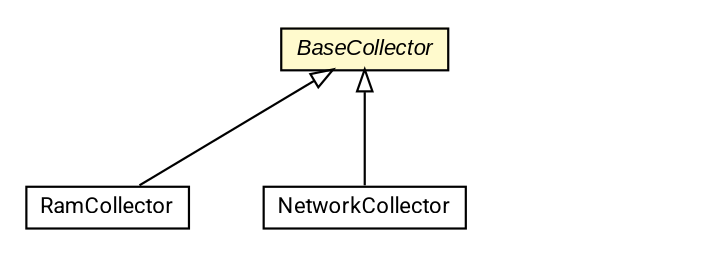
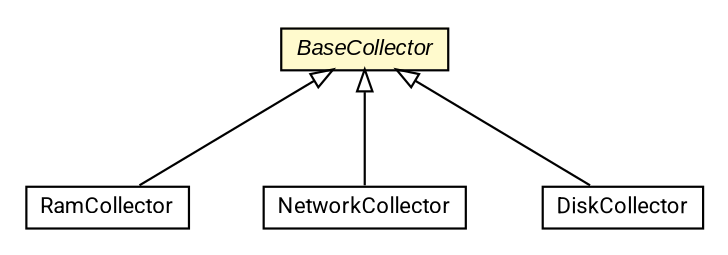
none -> (622, 207)
